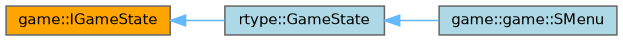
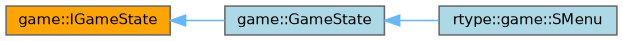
(305, 21) -> (305, 21)
(528, 21) -> (528, 21)
